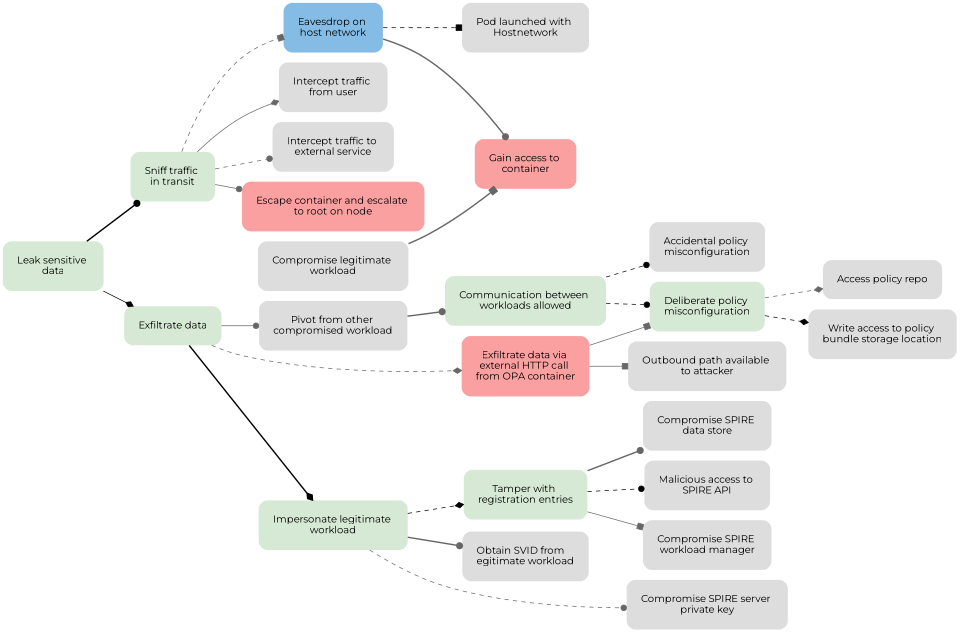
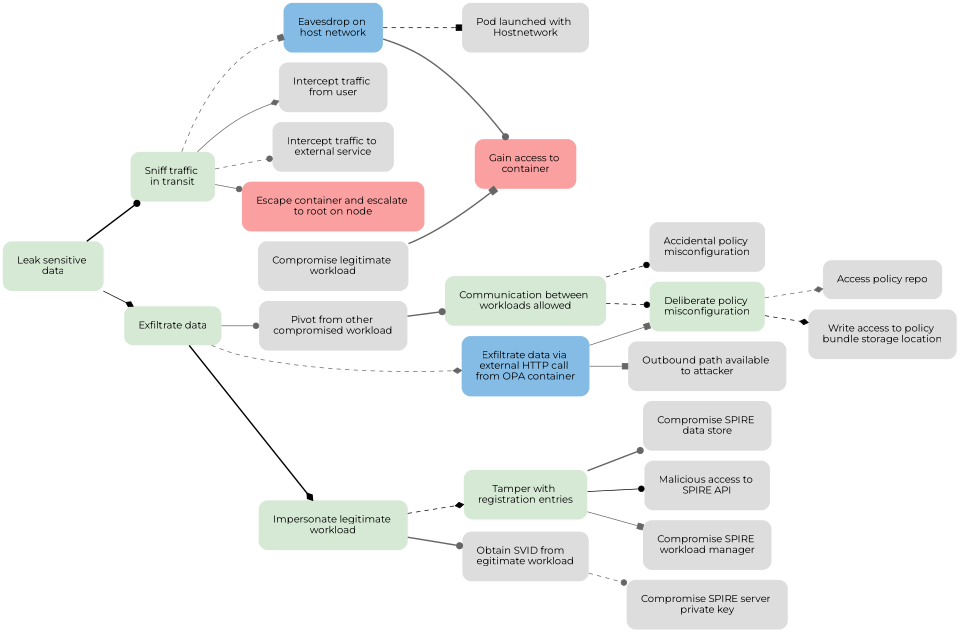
(526, 366) -> (526, 366)
(613, 490) -> (613, 490)
(491, 597) -> (605, 577)
